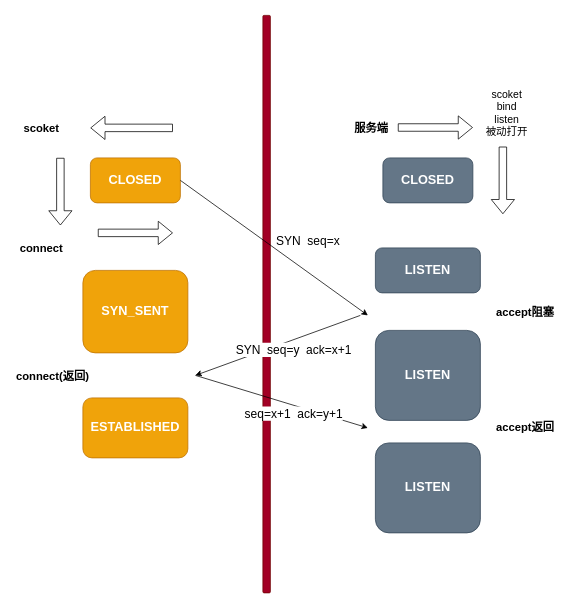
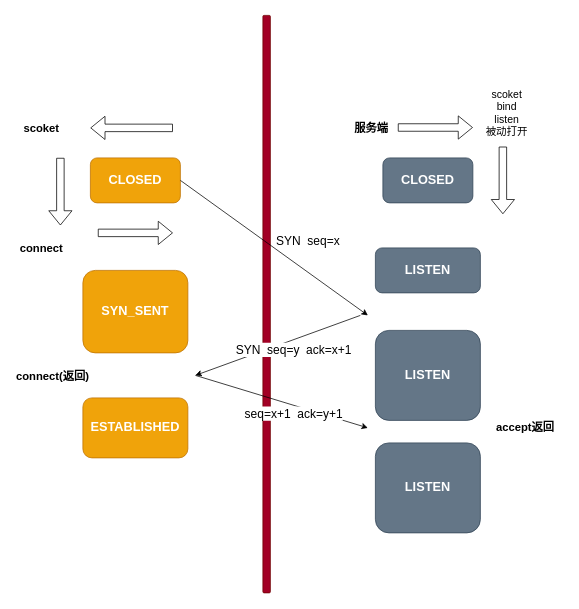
(525, 312) -> none
